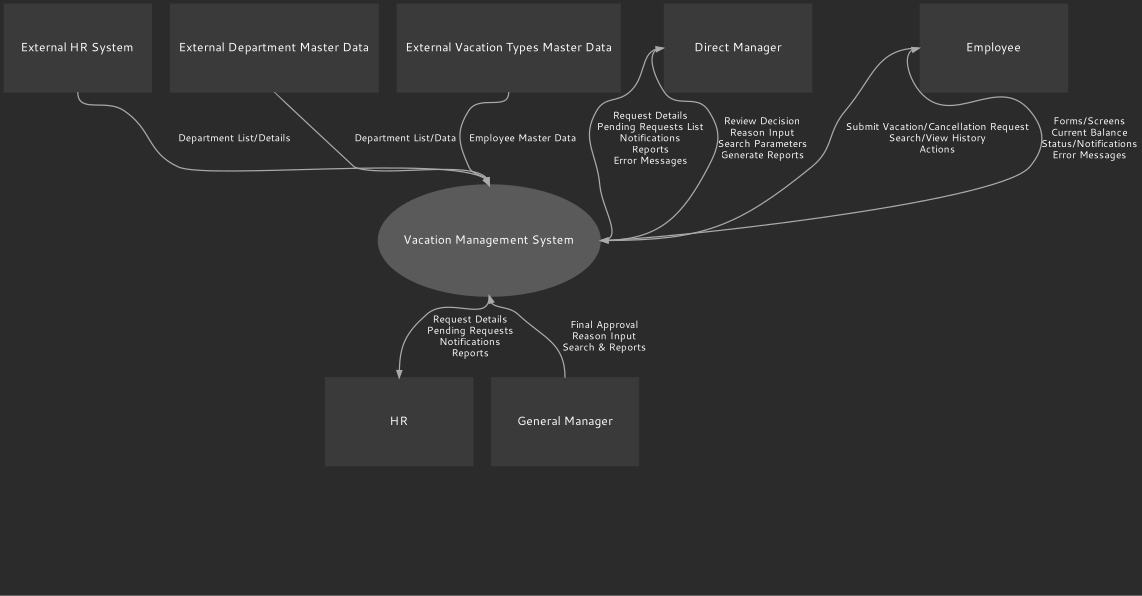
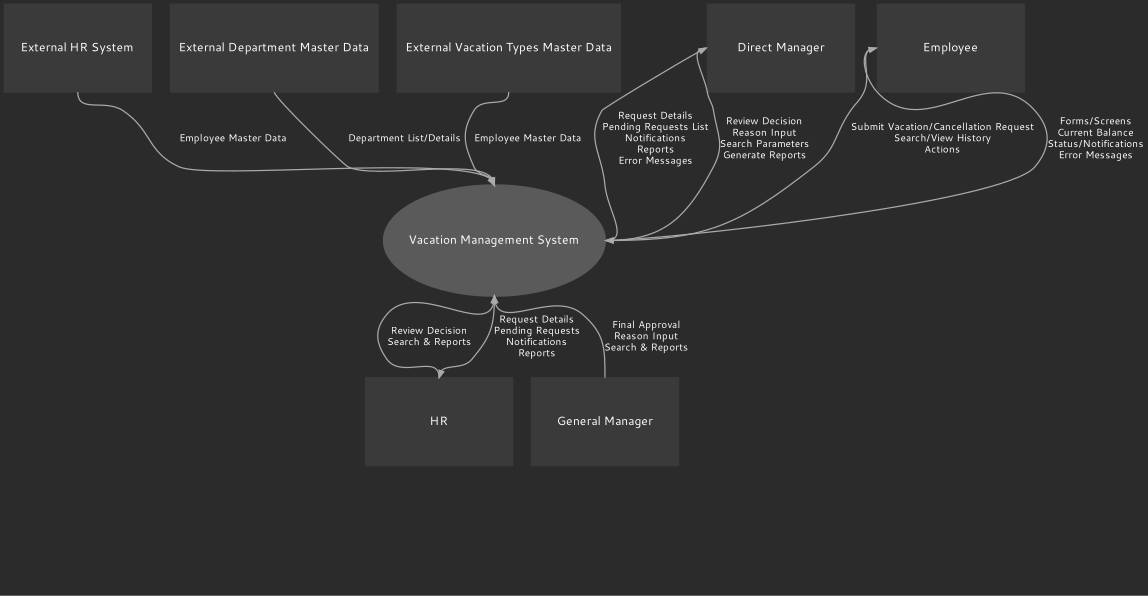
(235, 139) -> (233, 139)
(405, 139) -> (405, 139)
none -> (389, 313)
